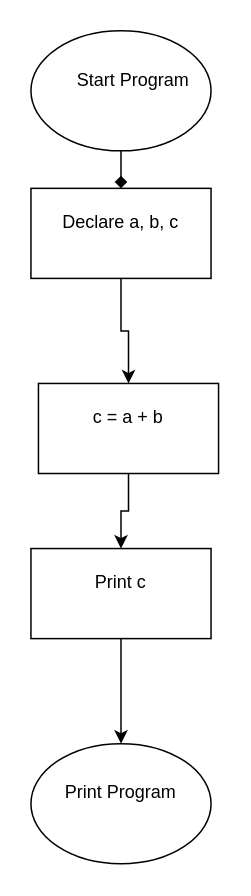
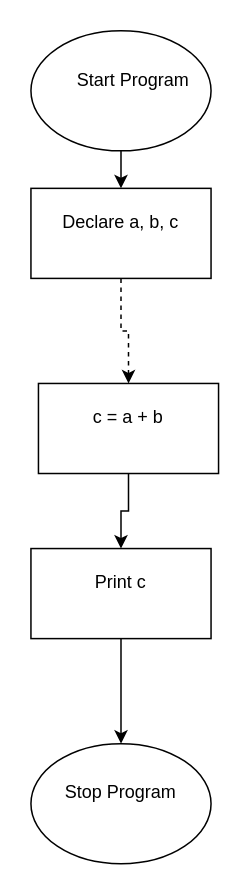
(121, 176) -> (121, 177)
(121, 329) -> (121, 329)
(121, 803) -> (121, 803)
